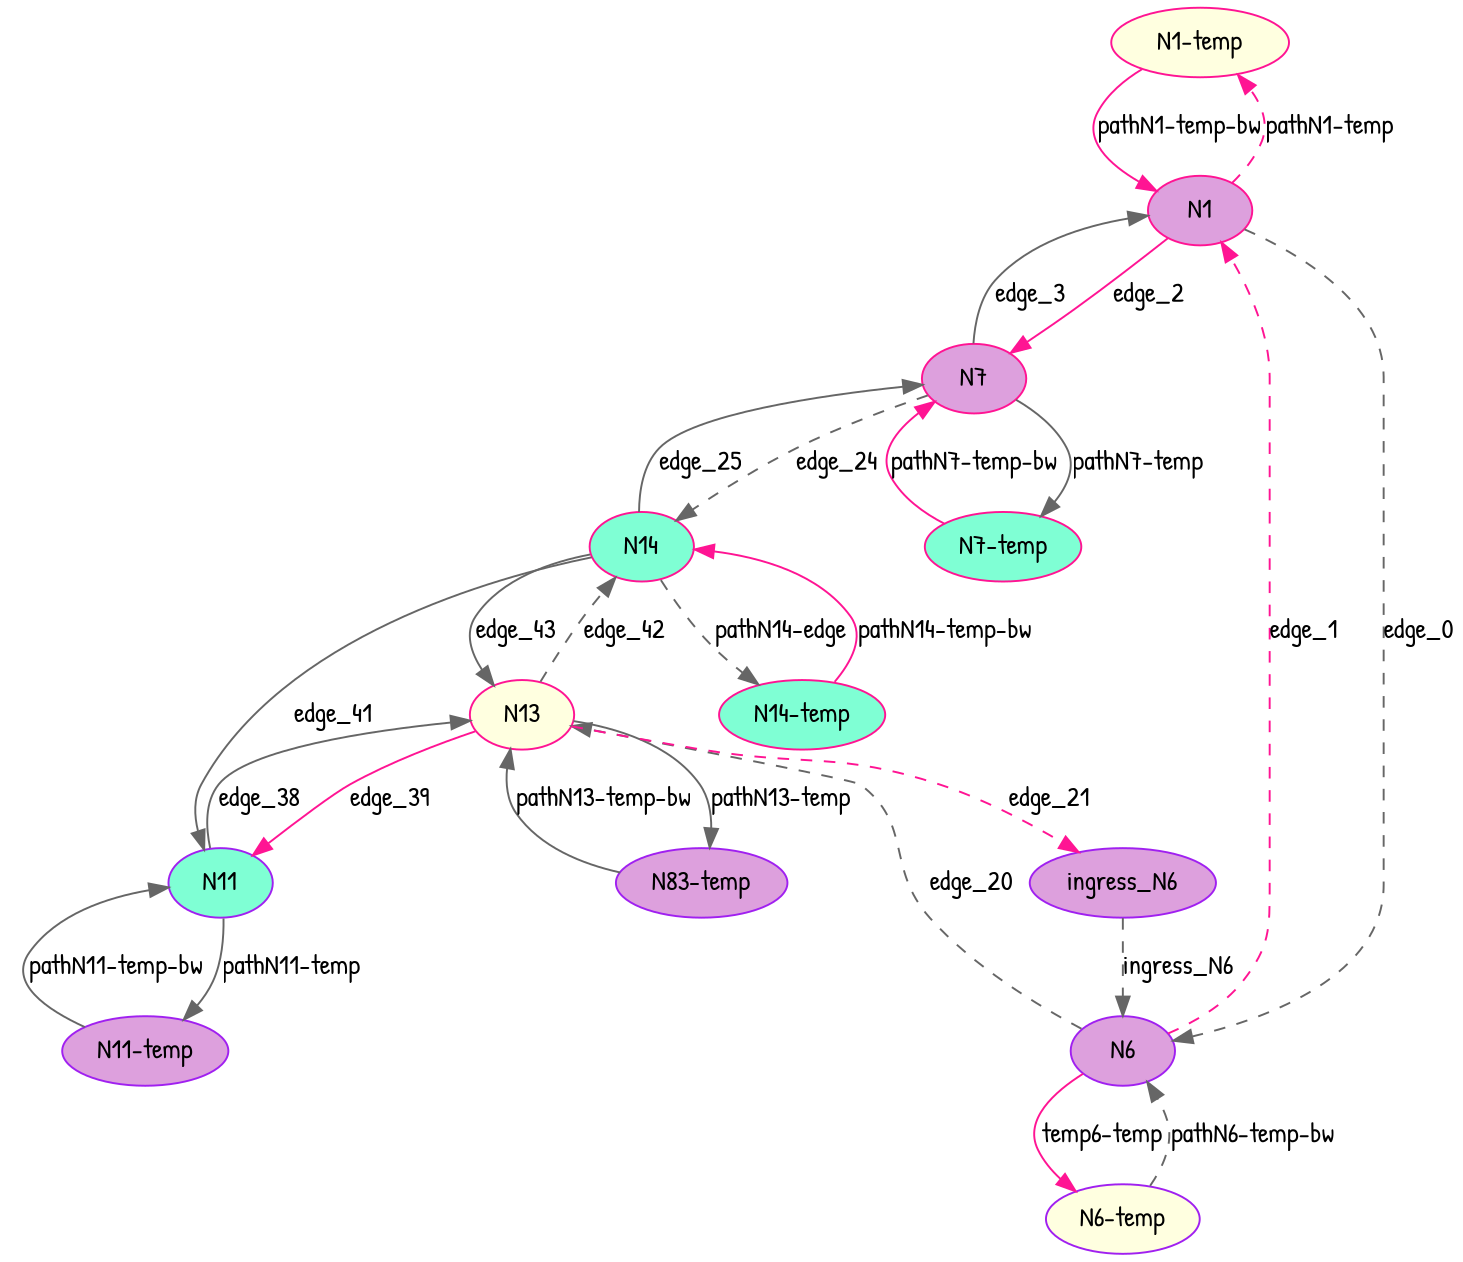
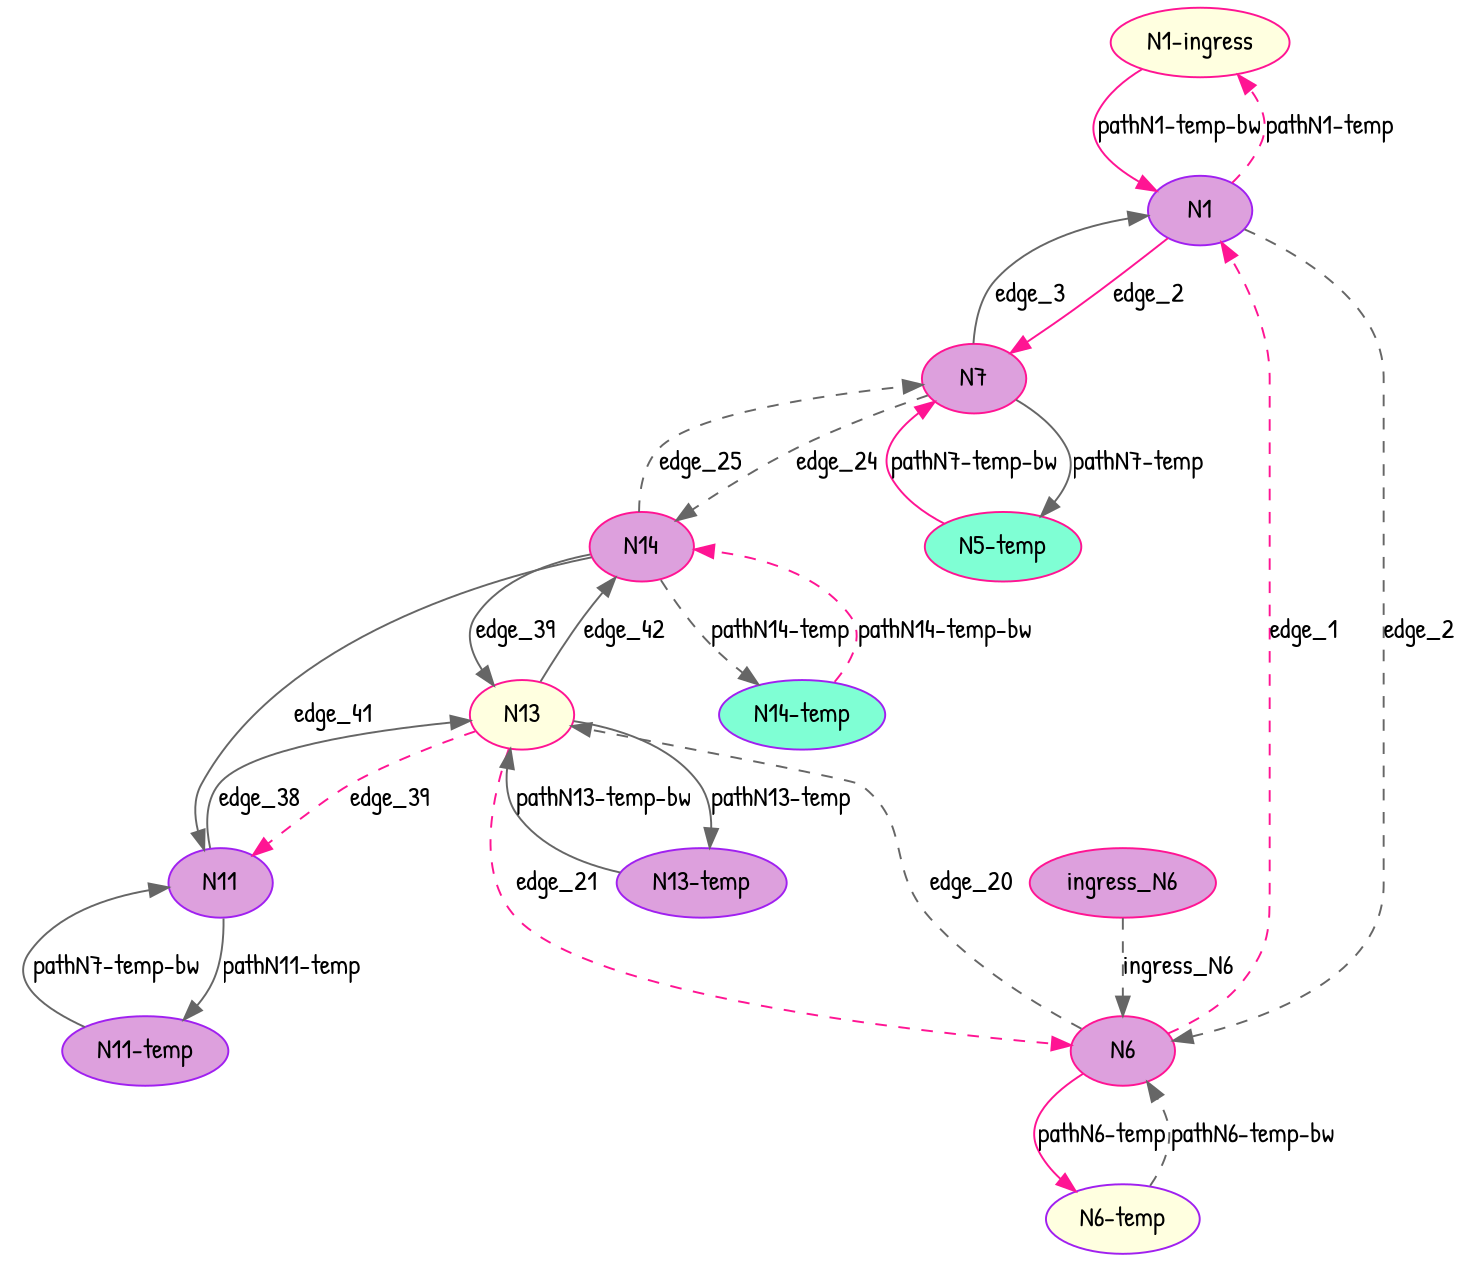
(1200, 43) -> (1200, 43)
(1200, 211) -> (1200, 211)
(744, 412) -> (744, 412)
(642, 547) -> (642, 547)
(1003, 547) -> (1003, 547)
(821, 588) -> (821, 588)
(516, 631) -> (516, 631)
(781, 631) -> (781, 631)
(1419, 631) -> (1419, 631)
(570, 636) -> (570, 636)
(802, 715) -> (802, 715)
(823, 761) -> (689, 990)
(366, 776) -> (366, 776)
(221, 883) -> (221, 883)
(702, 883) -> (702, 883)
(1123, 883) -> (1123, 883)
(117, 967) -> (117, 967)
(1123, 1051) -> (1123, 1051)
(1103, 1135) -> (1103, 1135)
